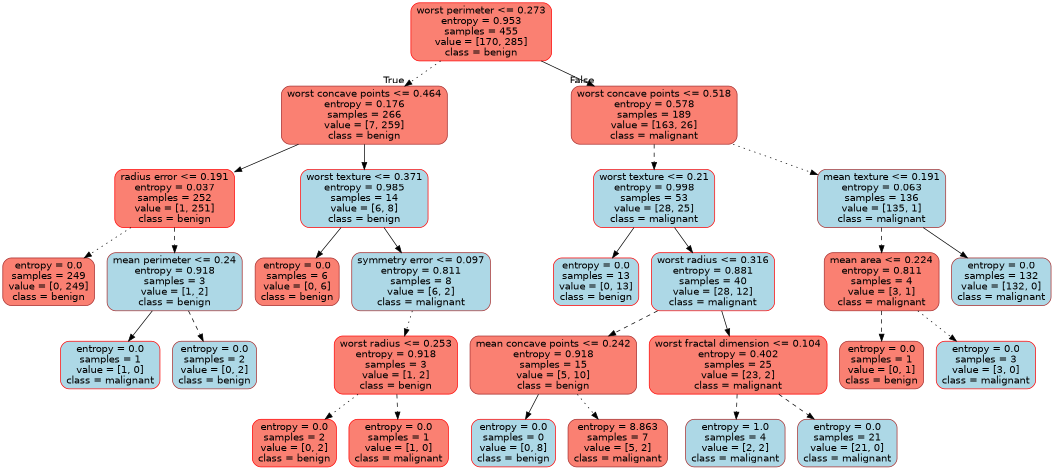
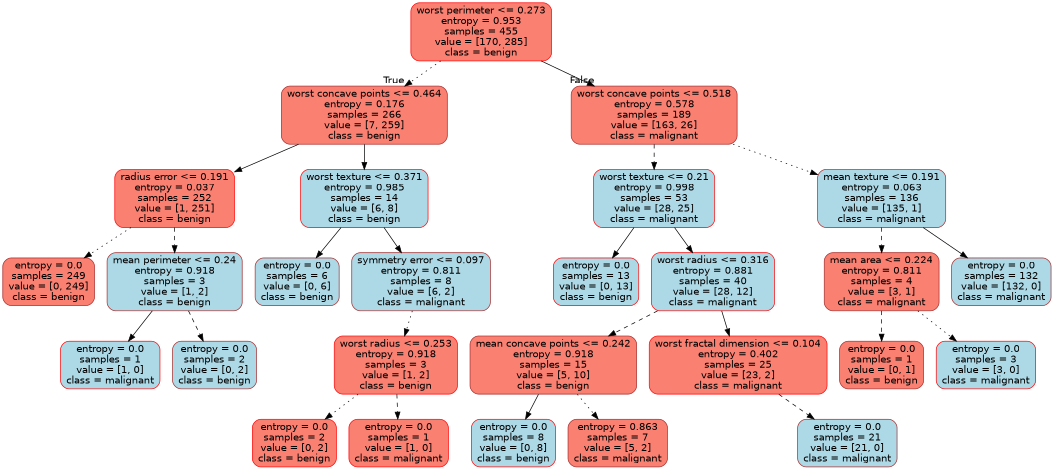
(297, 282) -> (297, 282)
(513, 443) -> (513, 443)
(618, 443) -> (618, 443)
(735, 443) -> none
